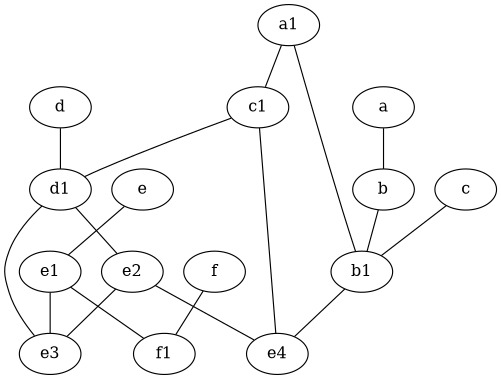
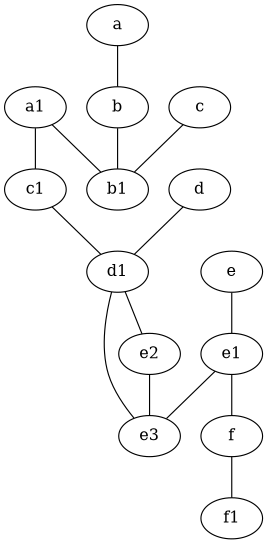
(107, 313) -> (232, 395)
(277, 354) -> none
